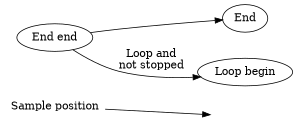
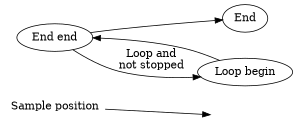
none -> (161, 44)
